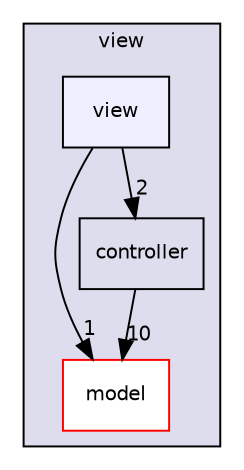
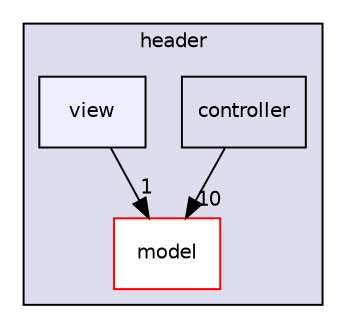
(122, 42) -> (173, 42)
(127, 173) -> none
